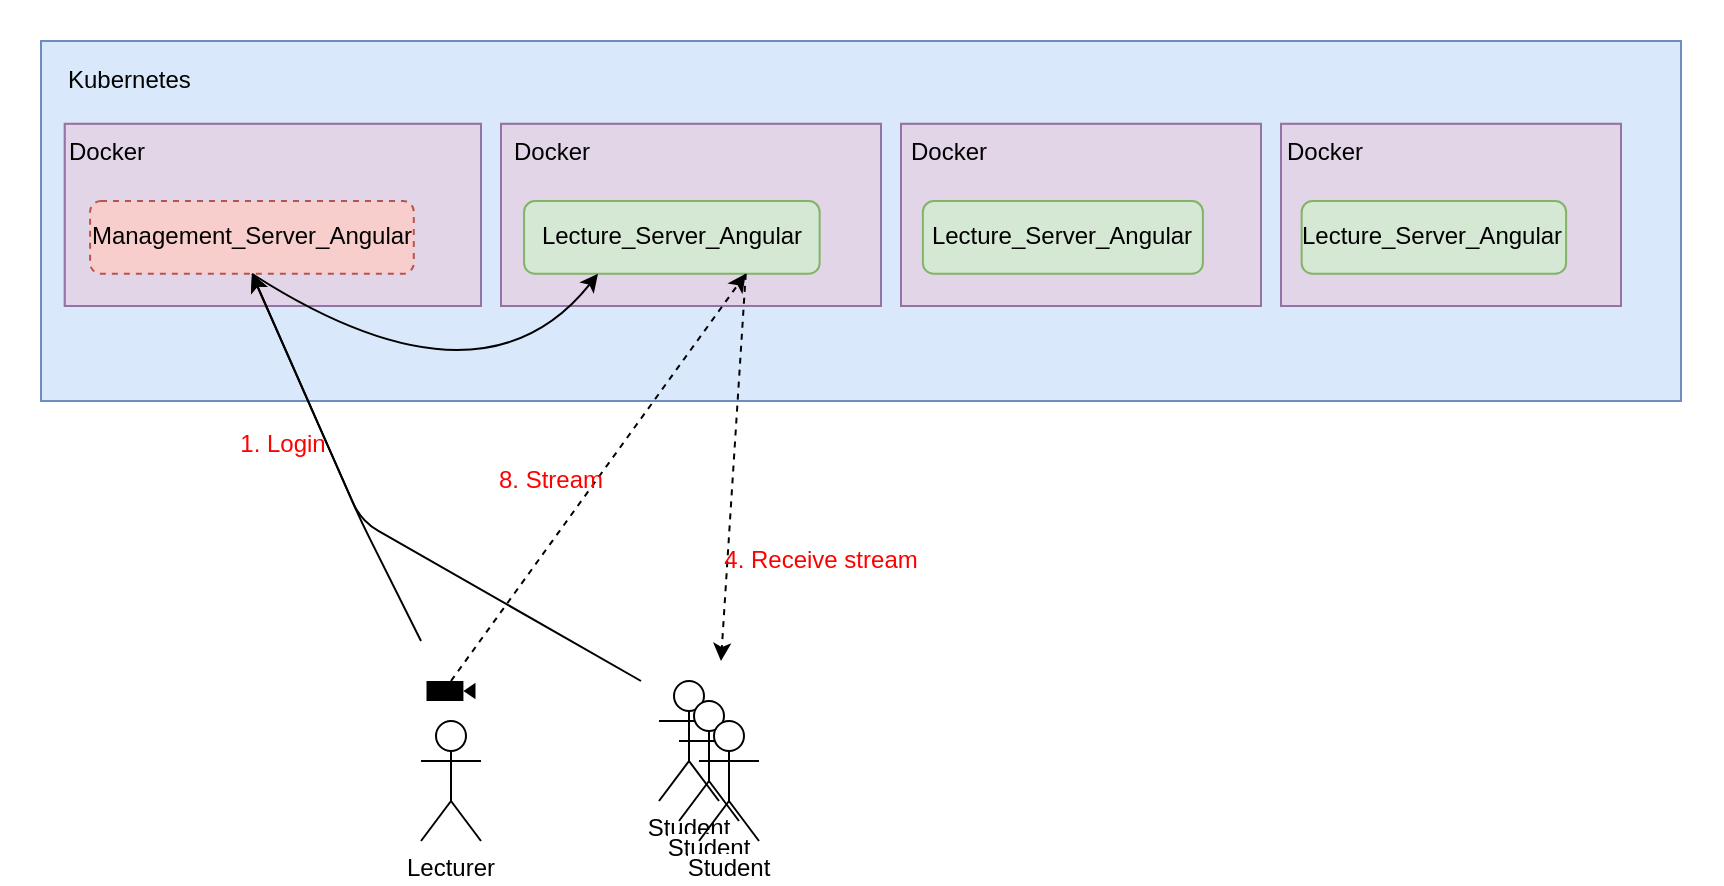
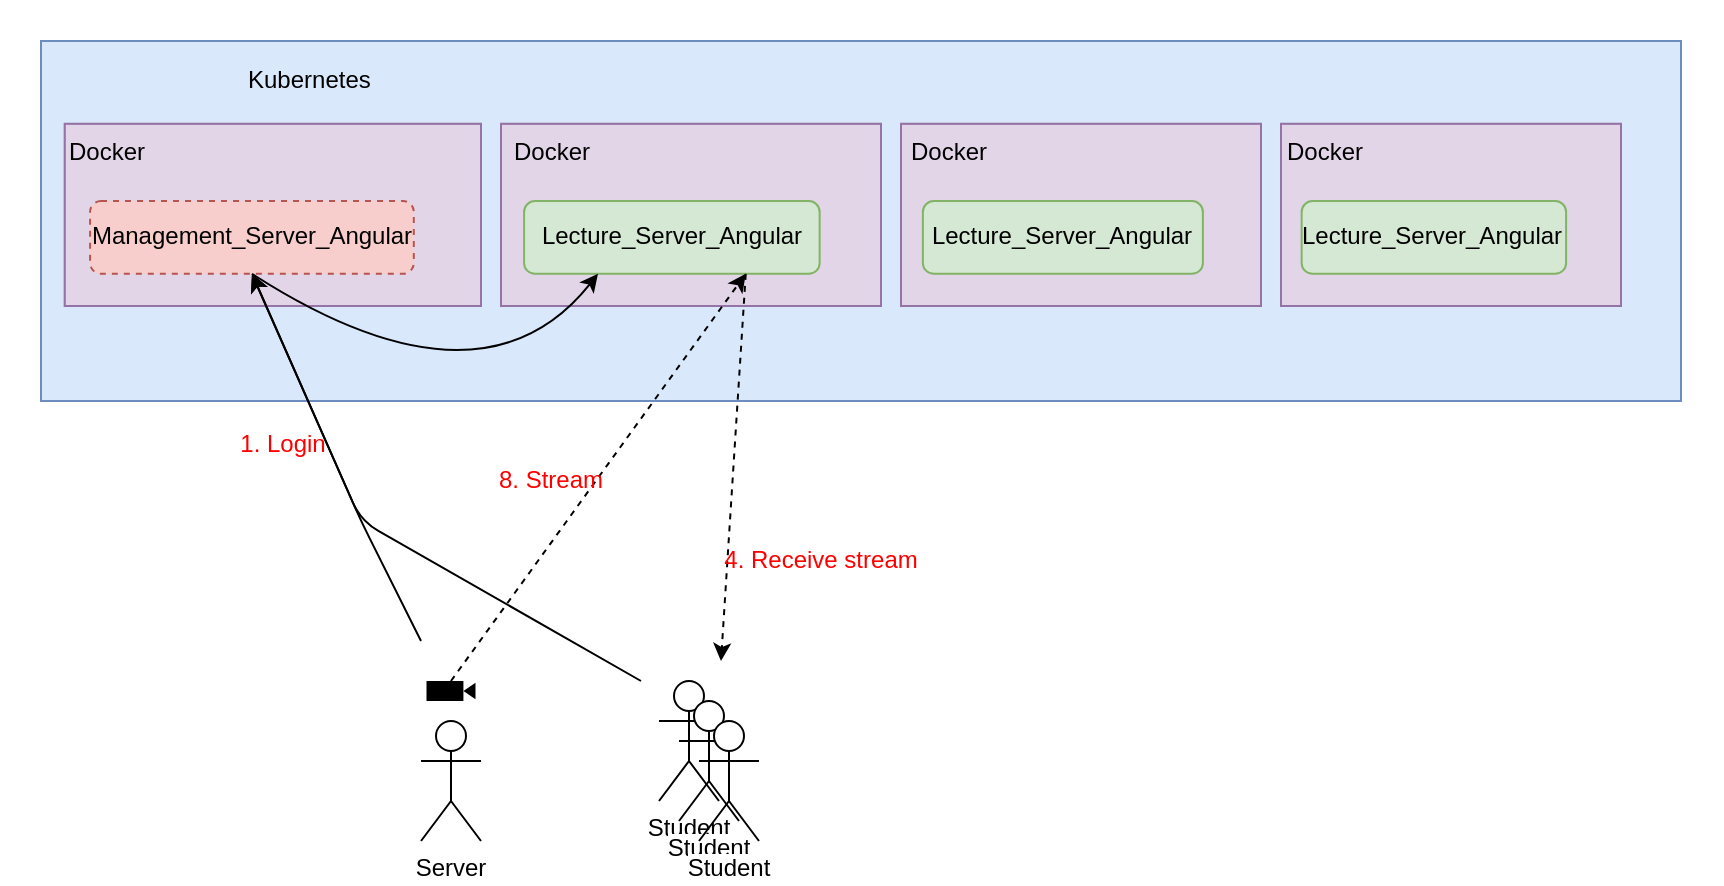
(172, 71) -> (352, 71)
(452, 869) -> (452, 869)
